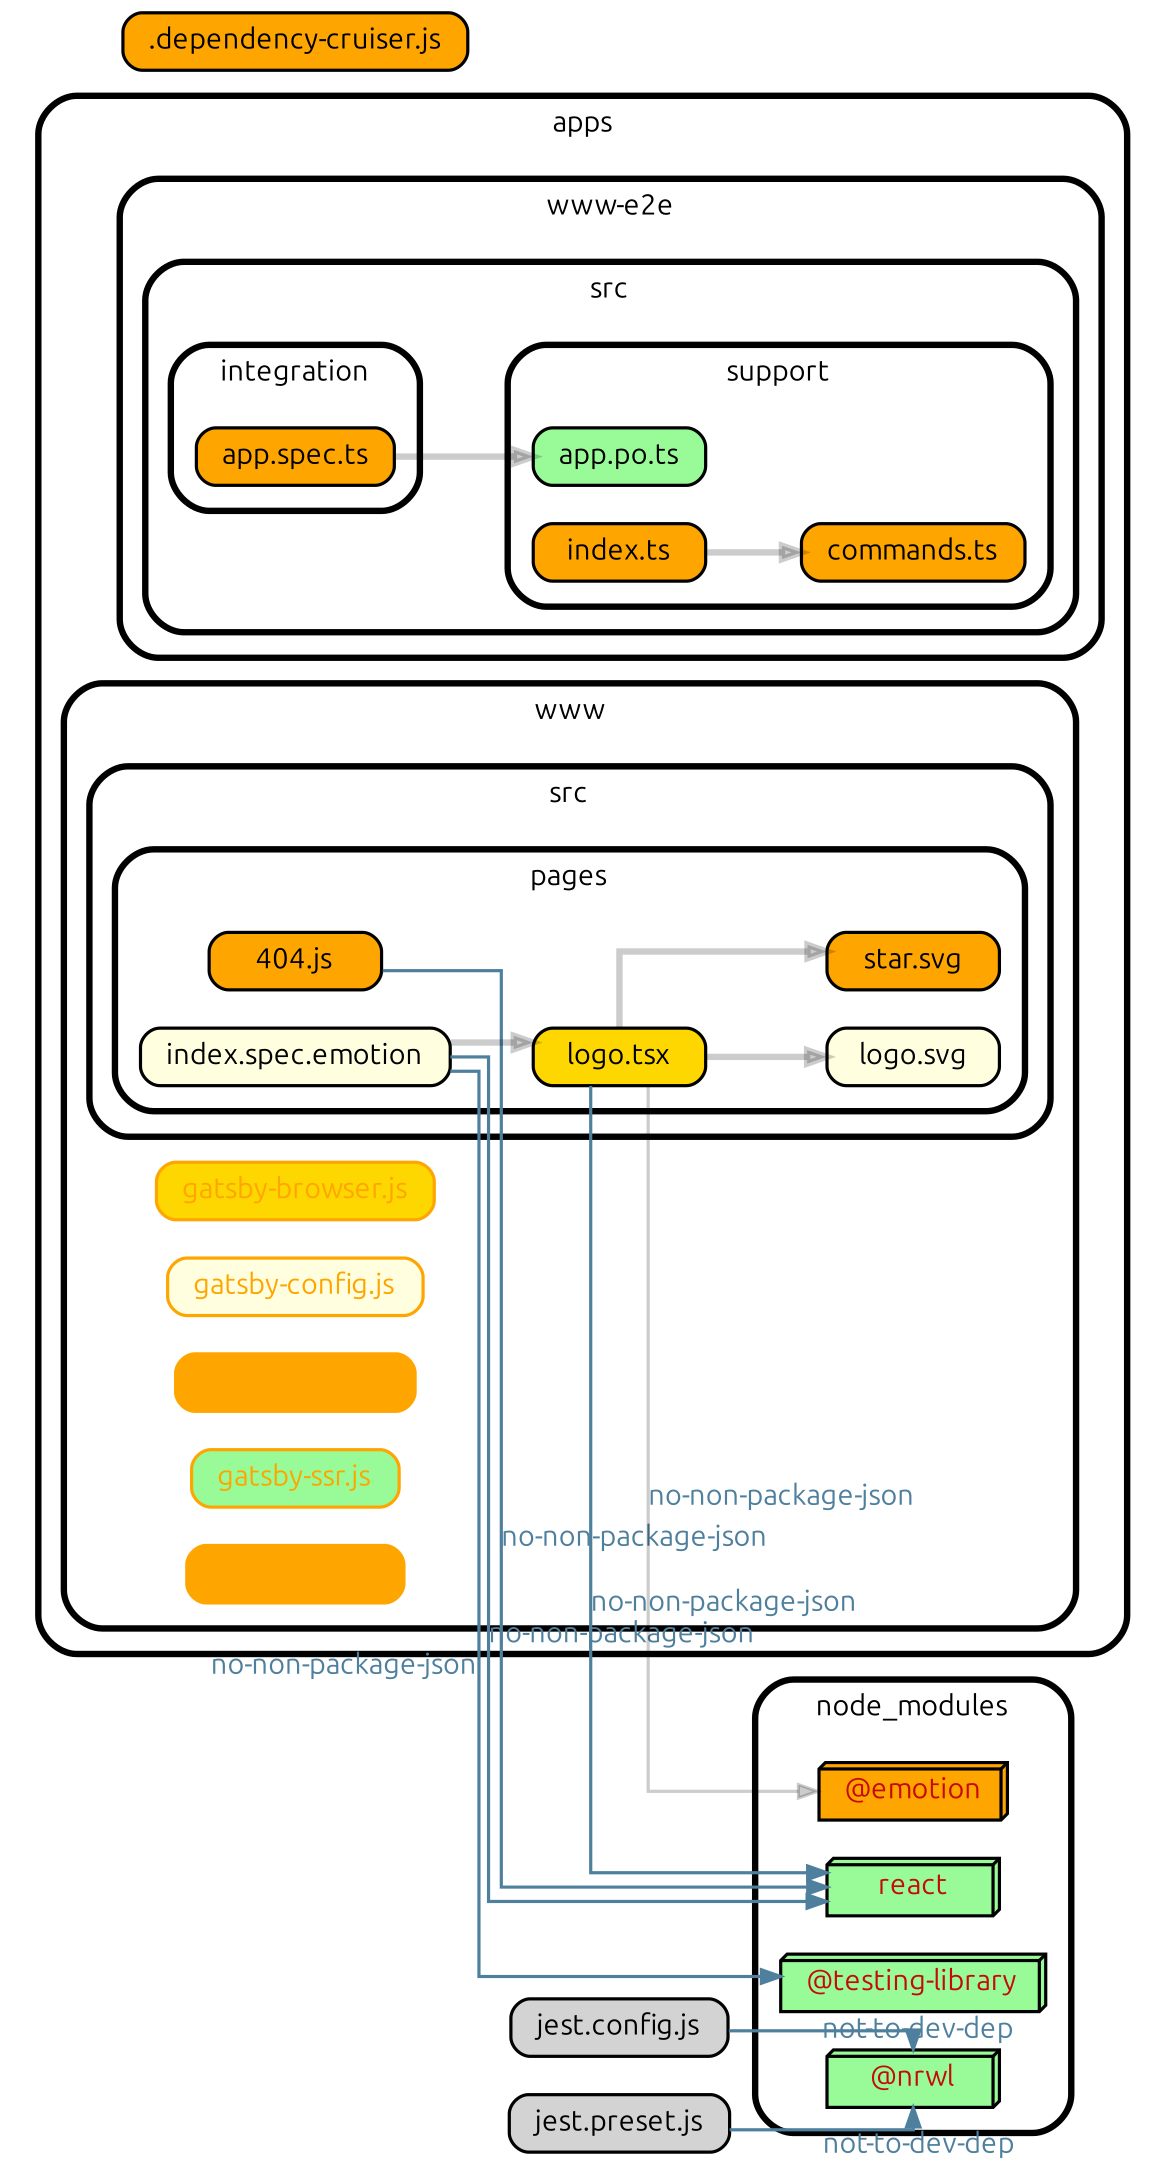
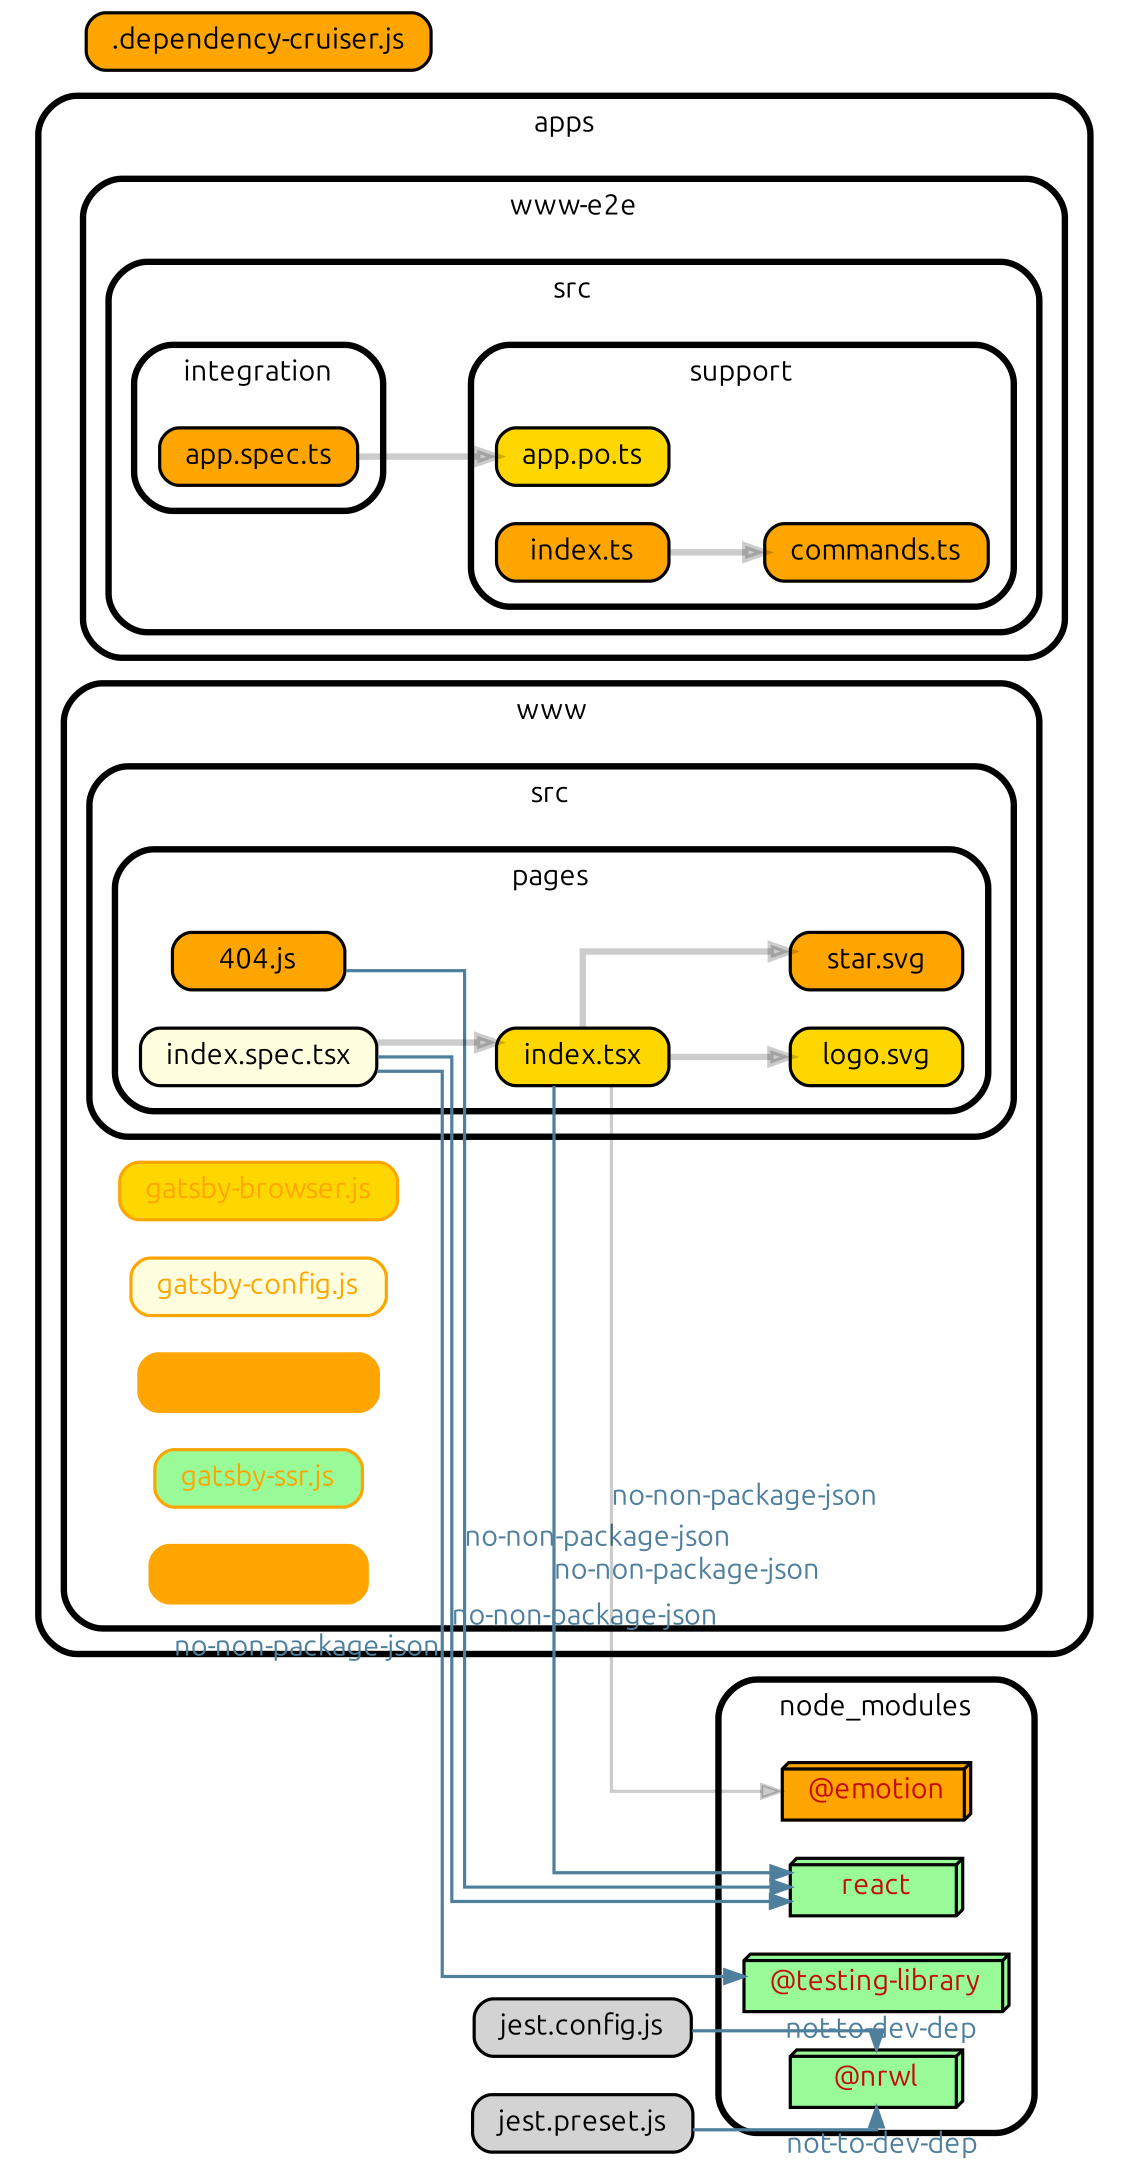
(619, 457) -> (583, 457)
(295, 1057) -> (259, 1057)
(619, 1057) -> (583, 1057)
(913, 1057) -> (876, 1057)
